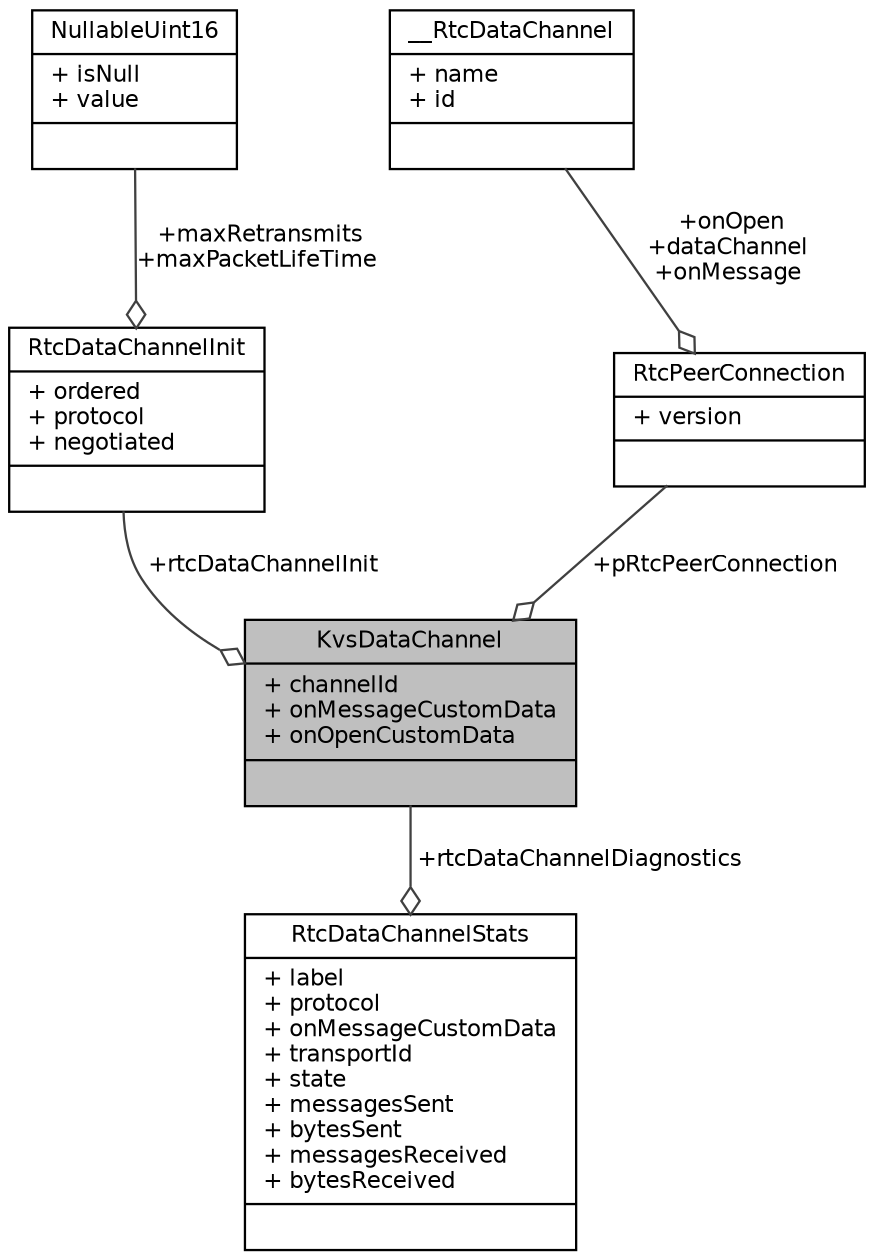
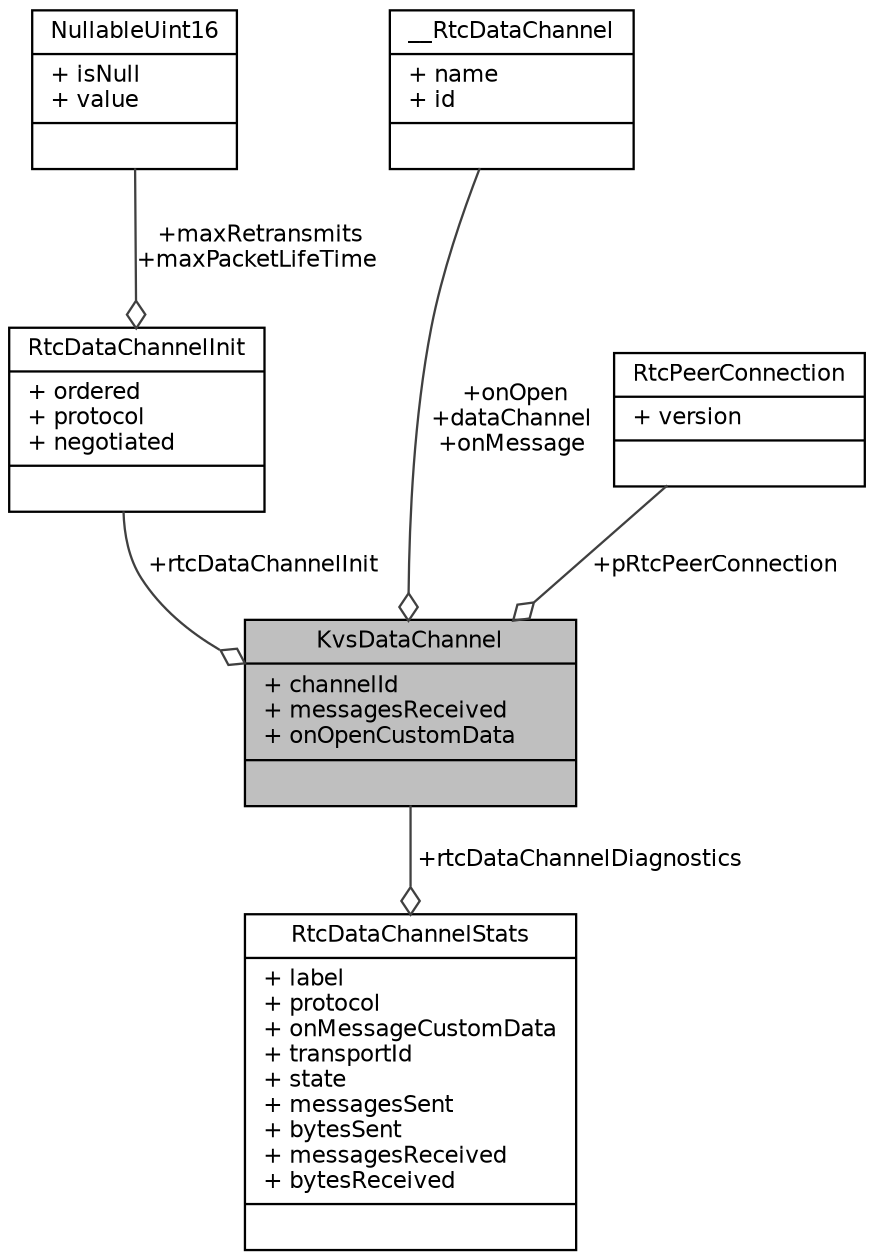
(622, 250) -> (423, 377)
(411, 711) -> (385, 711)
